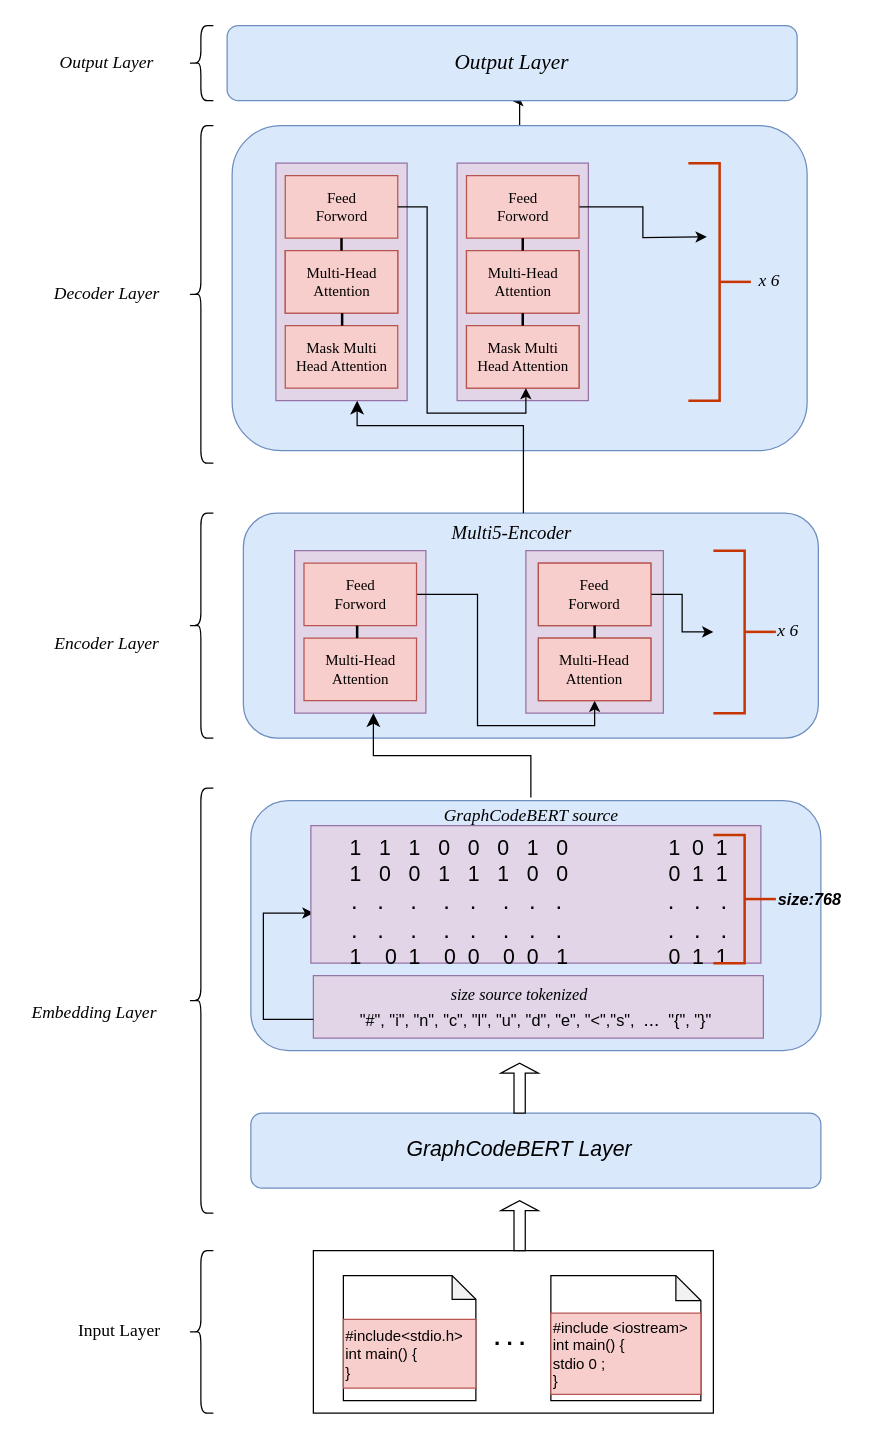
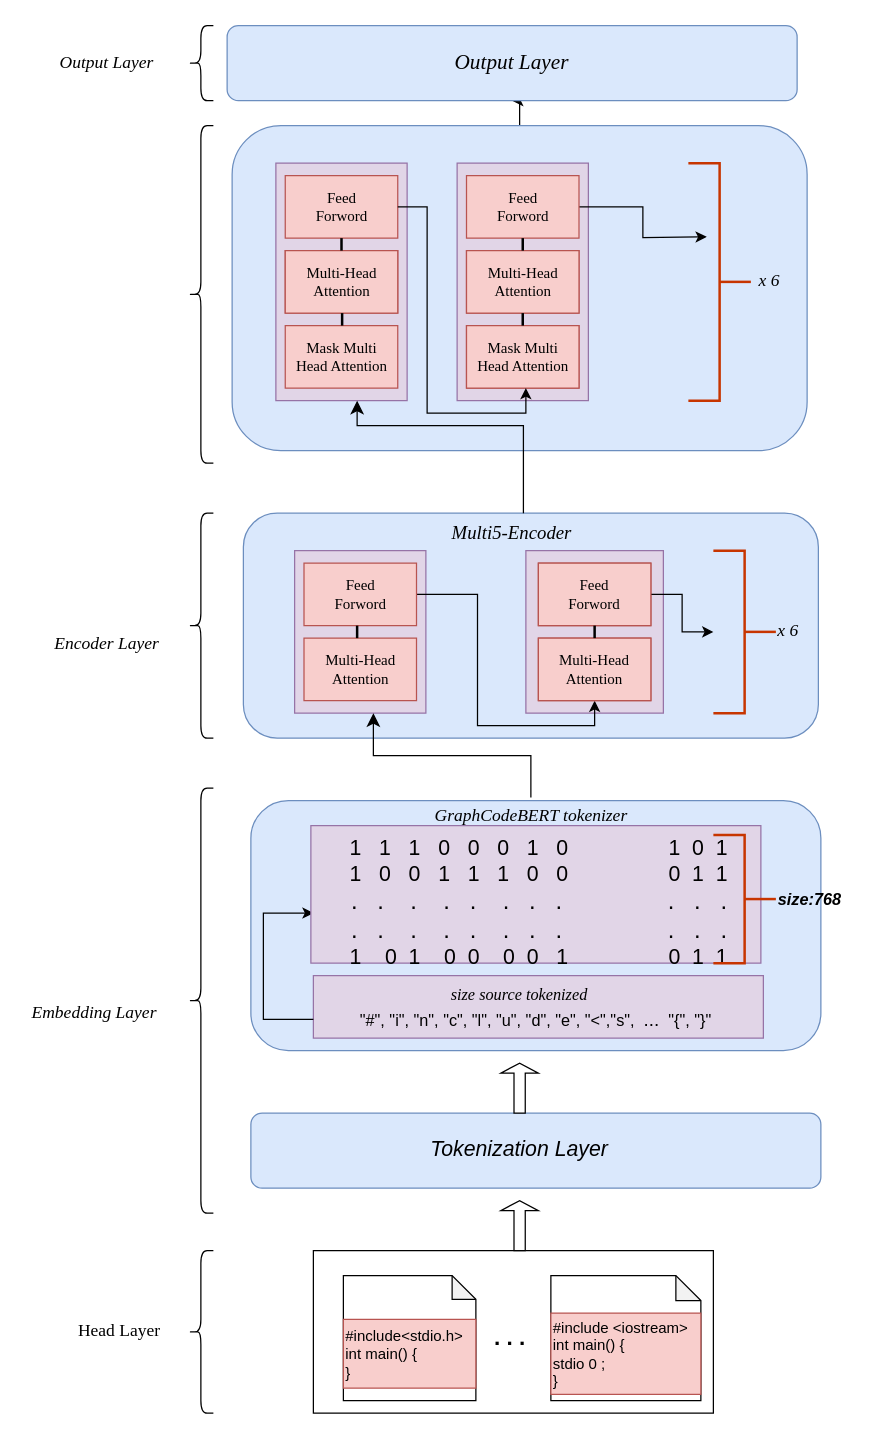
(107, 294) -> none
(531, 817) -> (531, 817)
(519, 1151) -> (519, 1151)
(119, 1332) -> (119, 1332)
